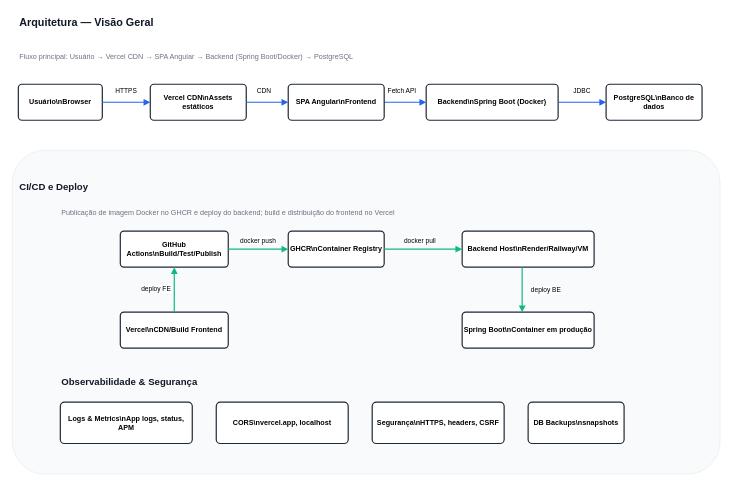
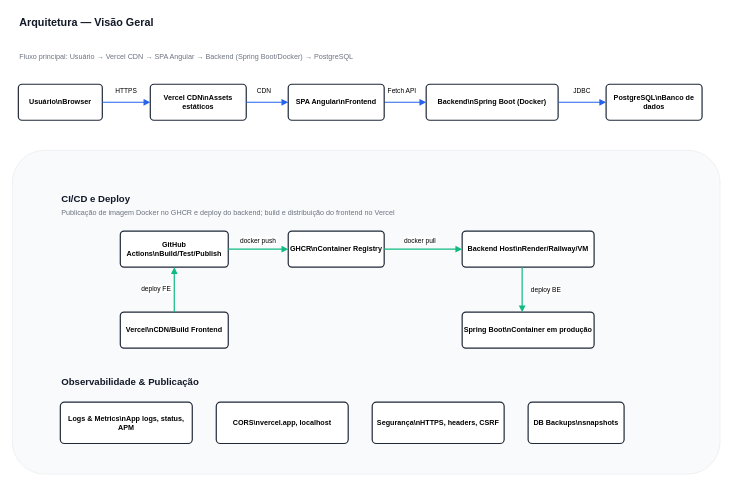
(138, 185) -> (180, 197)
(128, 382) -> (128, 382)
